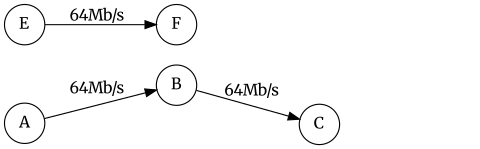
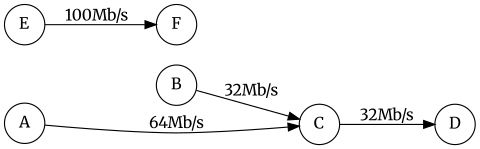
(97, 16) -> (97, 16)
(252, 91) -> (252, 91)
(95, 106) -> (166, 133)
none -> (455, 124)
